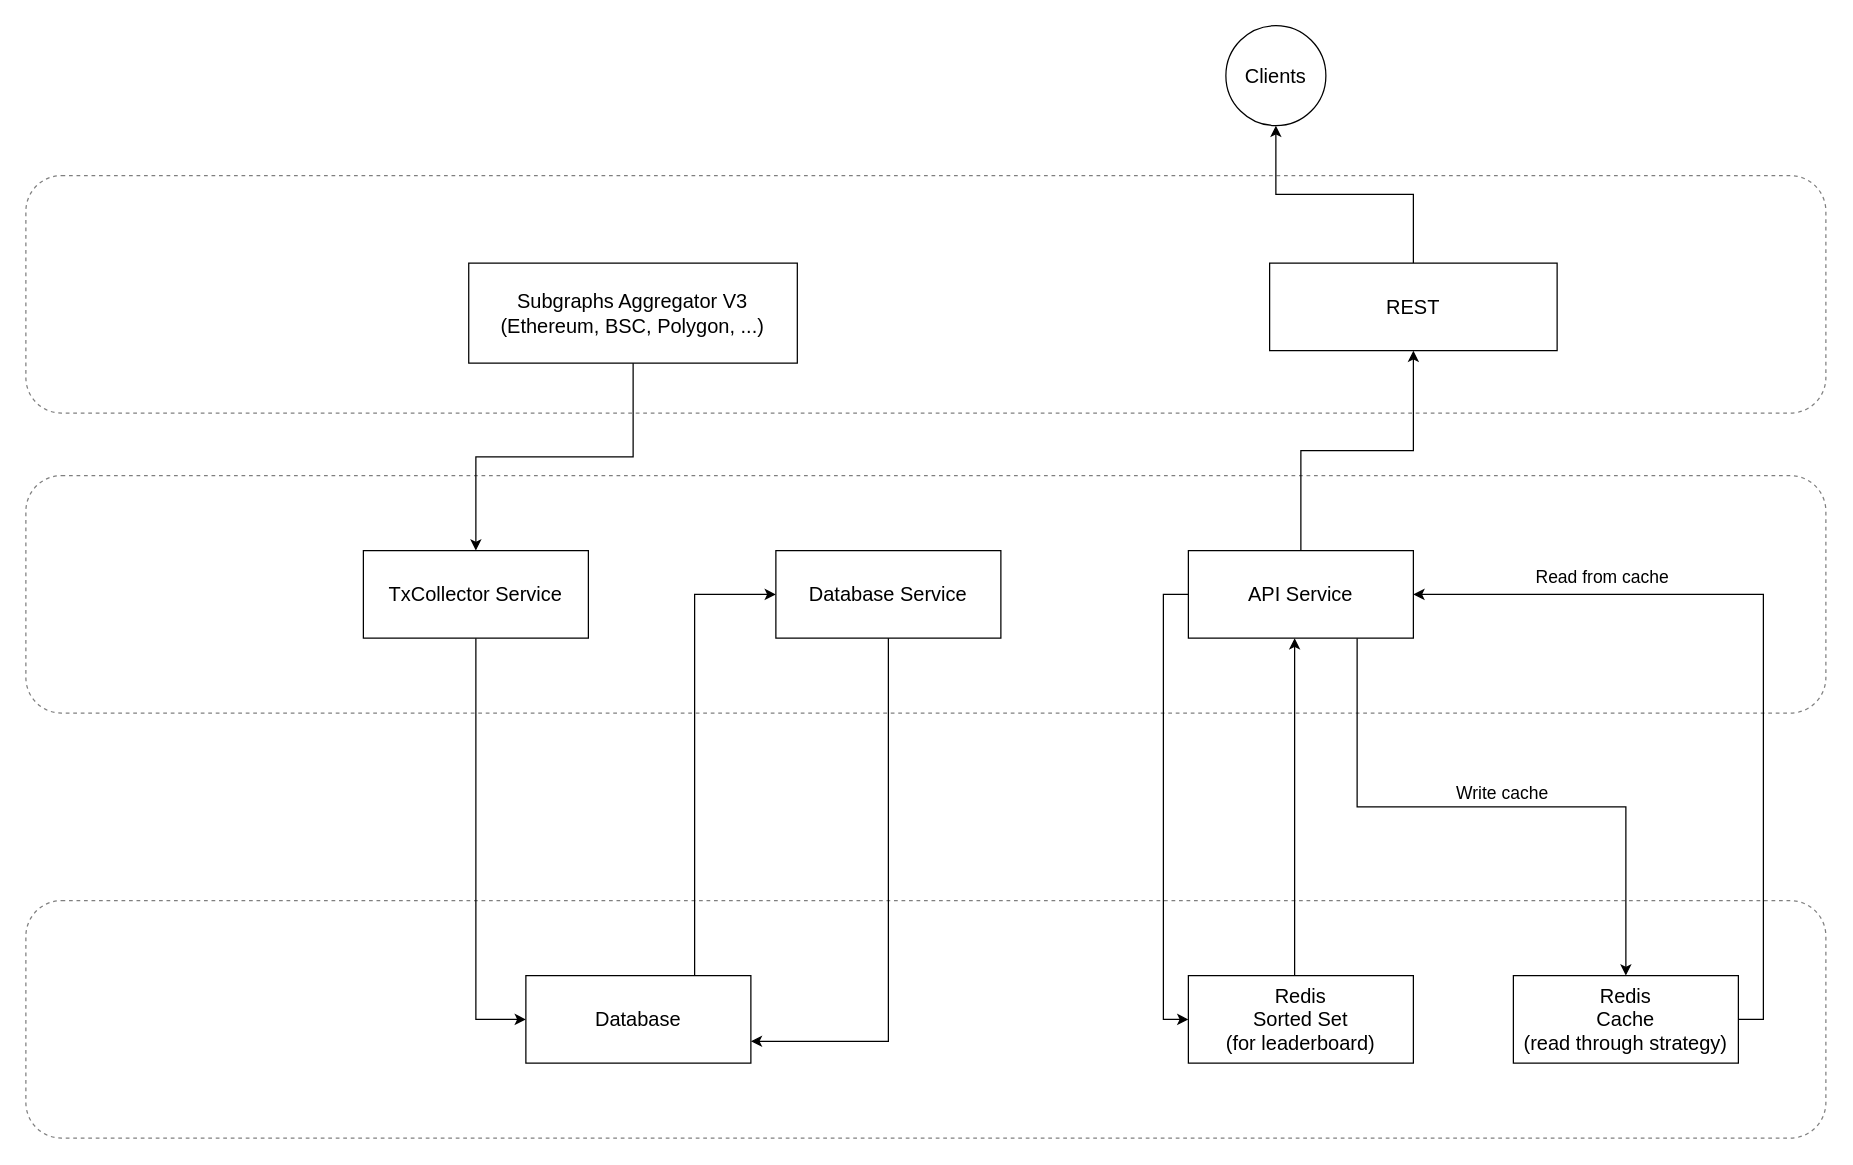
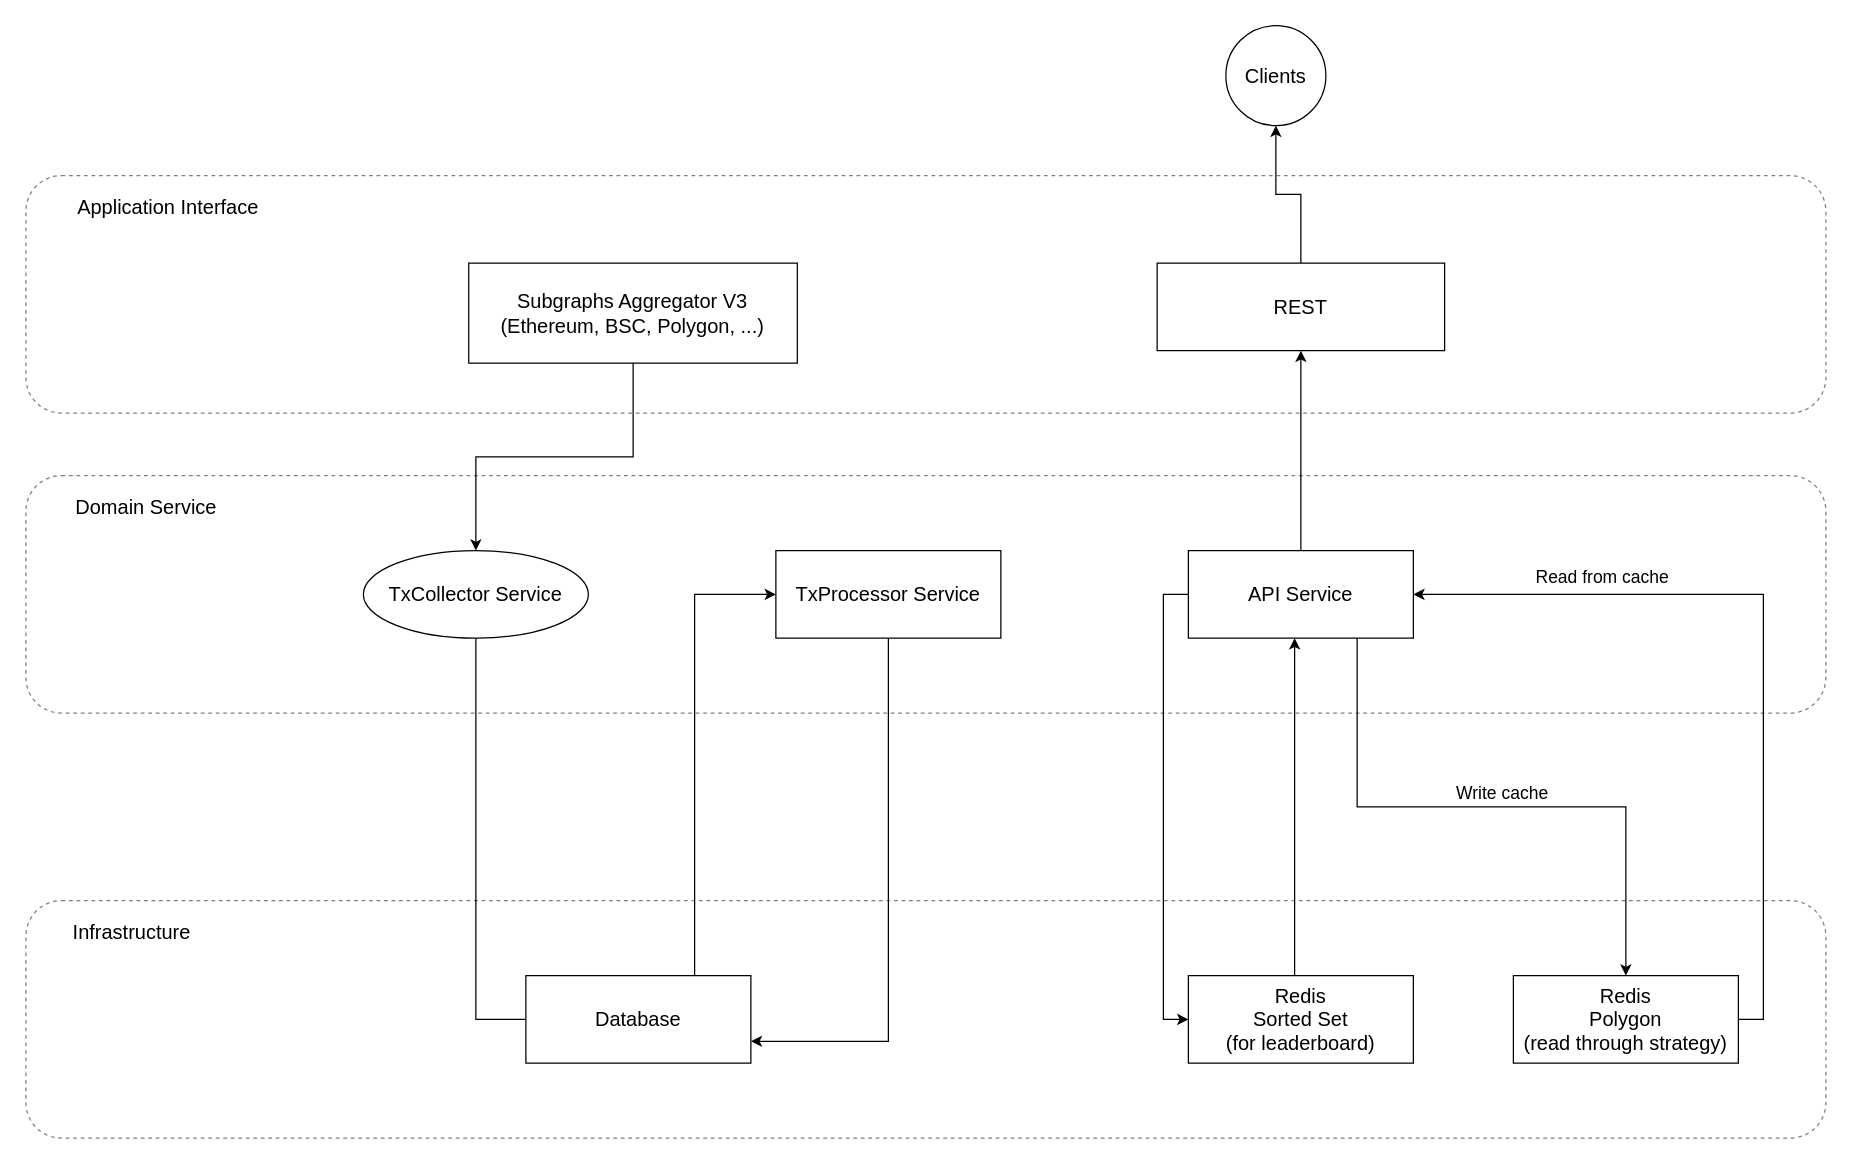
none -> (168, 207)
(1413, 307) -> (1301, 307)
none -> (147, 507)
(476, 594) -> (476, 594)
(888, 594) -> (888, 594)
none -> (132, 932)
(516, 1019) -> (519, 1019)
(1626, 1019) -> (1626, 1019)
